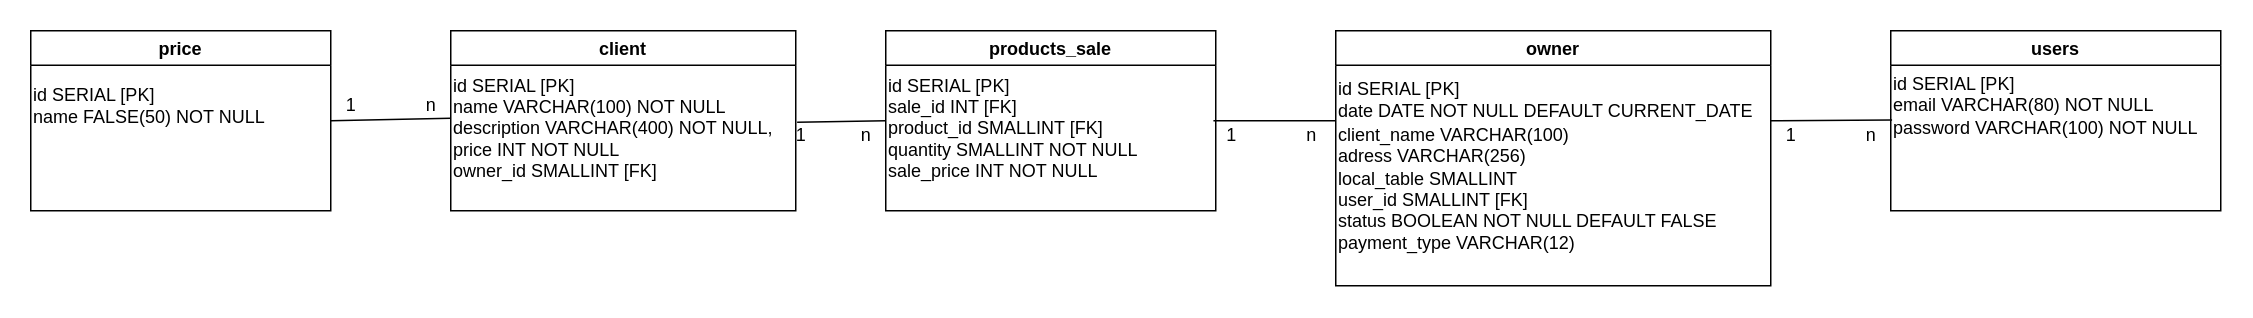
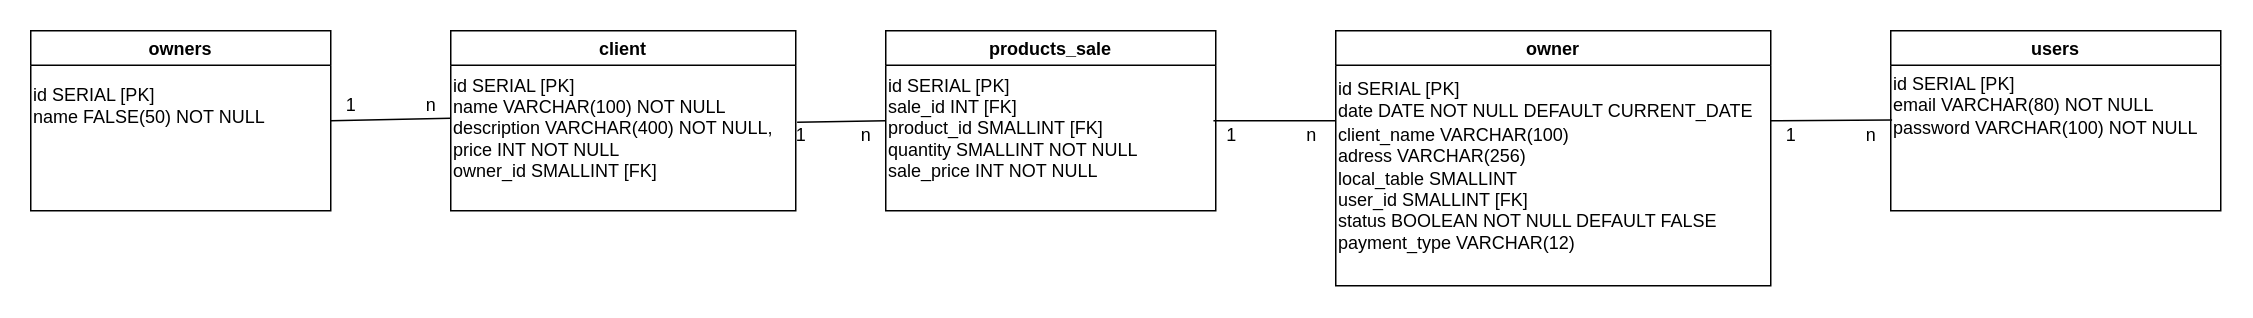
(180, 49) -> (180, 49)
